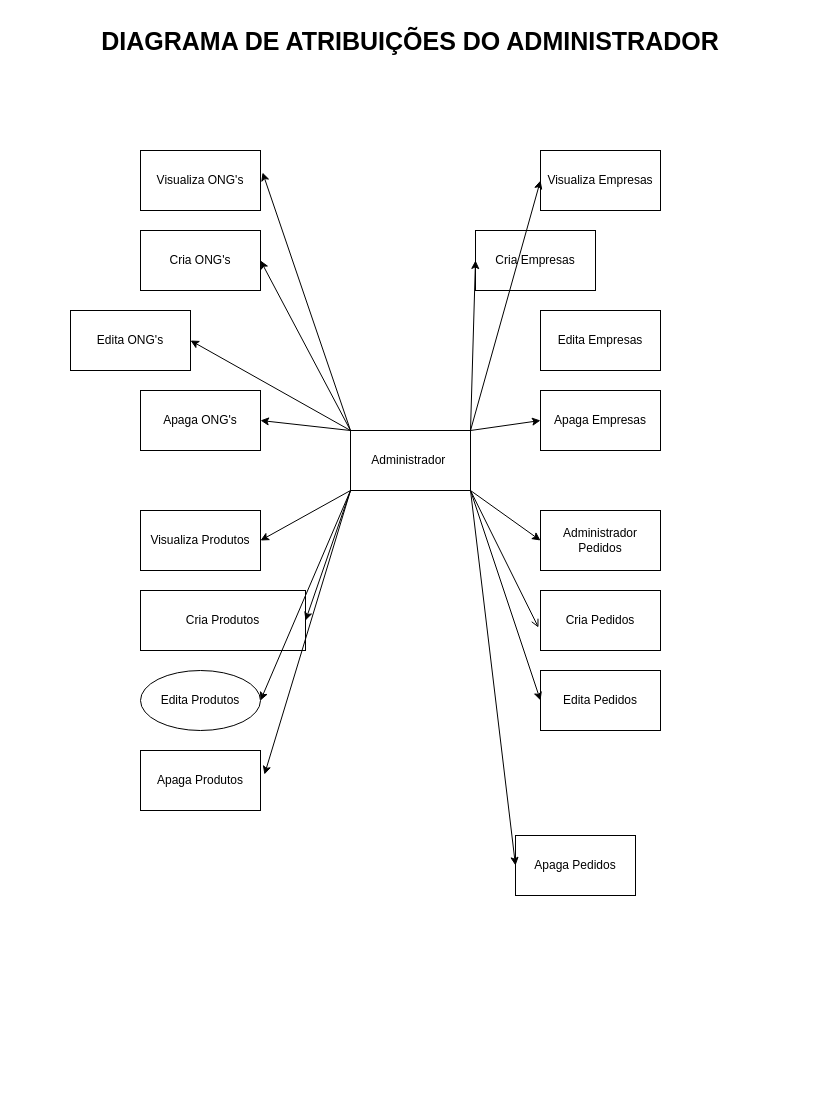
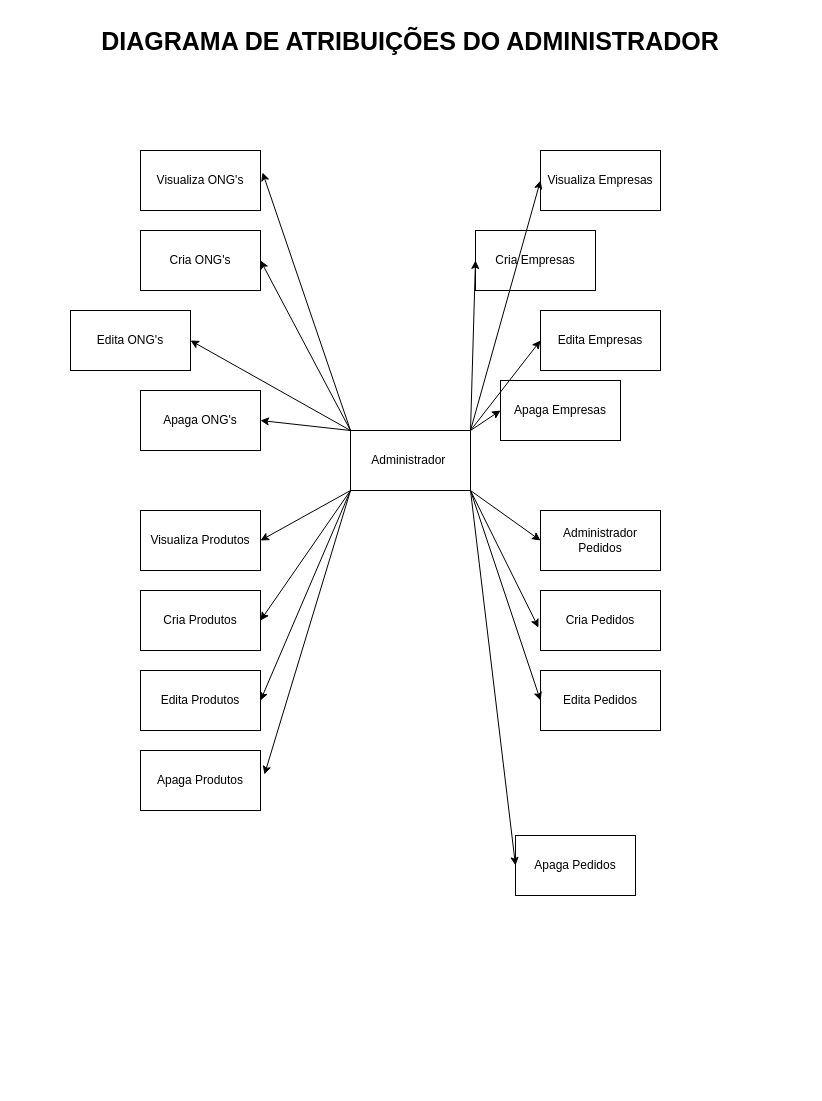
none -> (506, 385)
(601, 421) -> (561, 411)
(223, 621) -> (201, 621)
(535, 621) -> (535, 620)
(201, 701) -> (201, 701)
